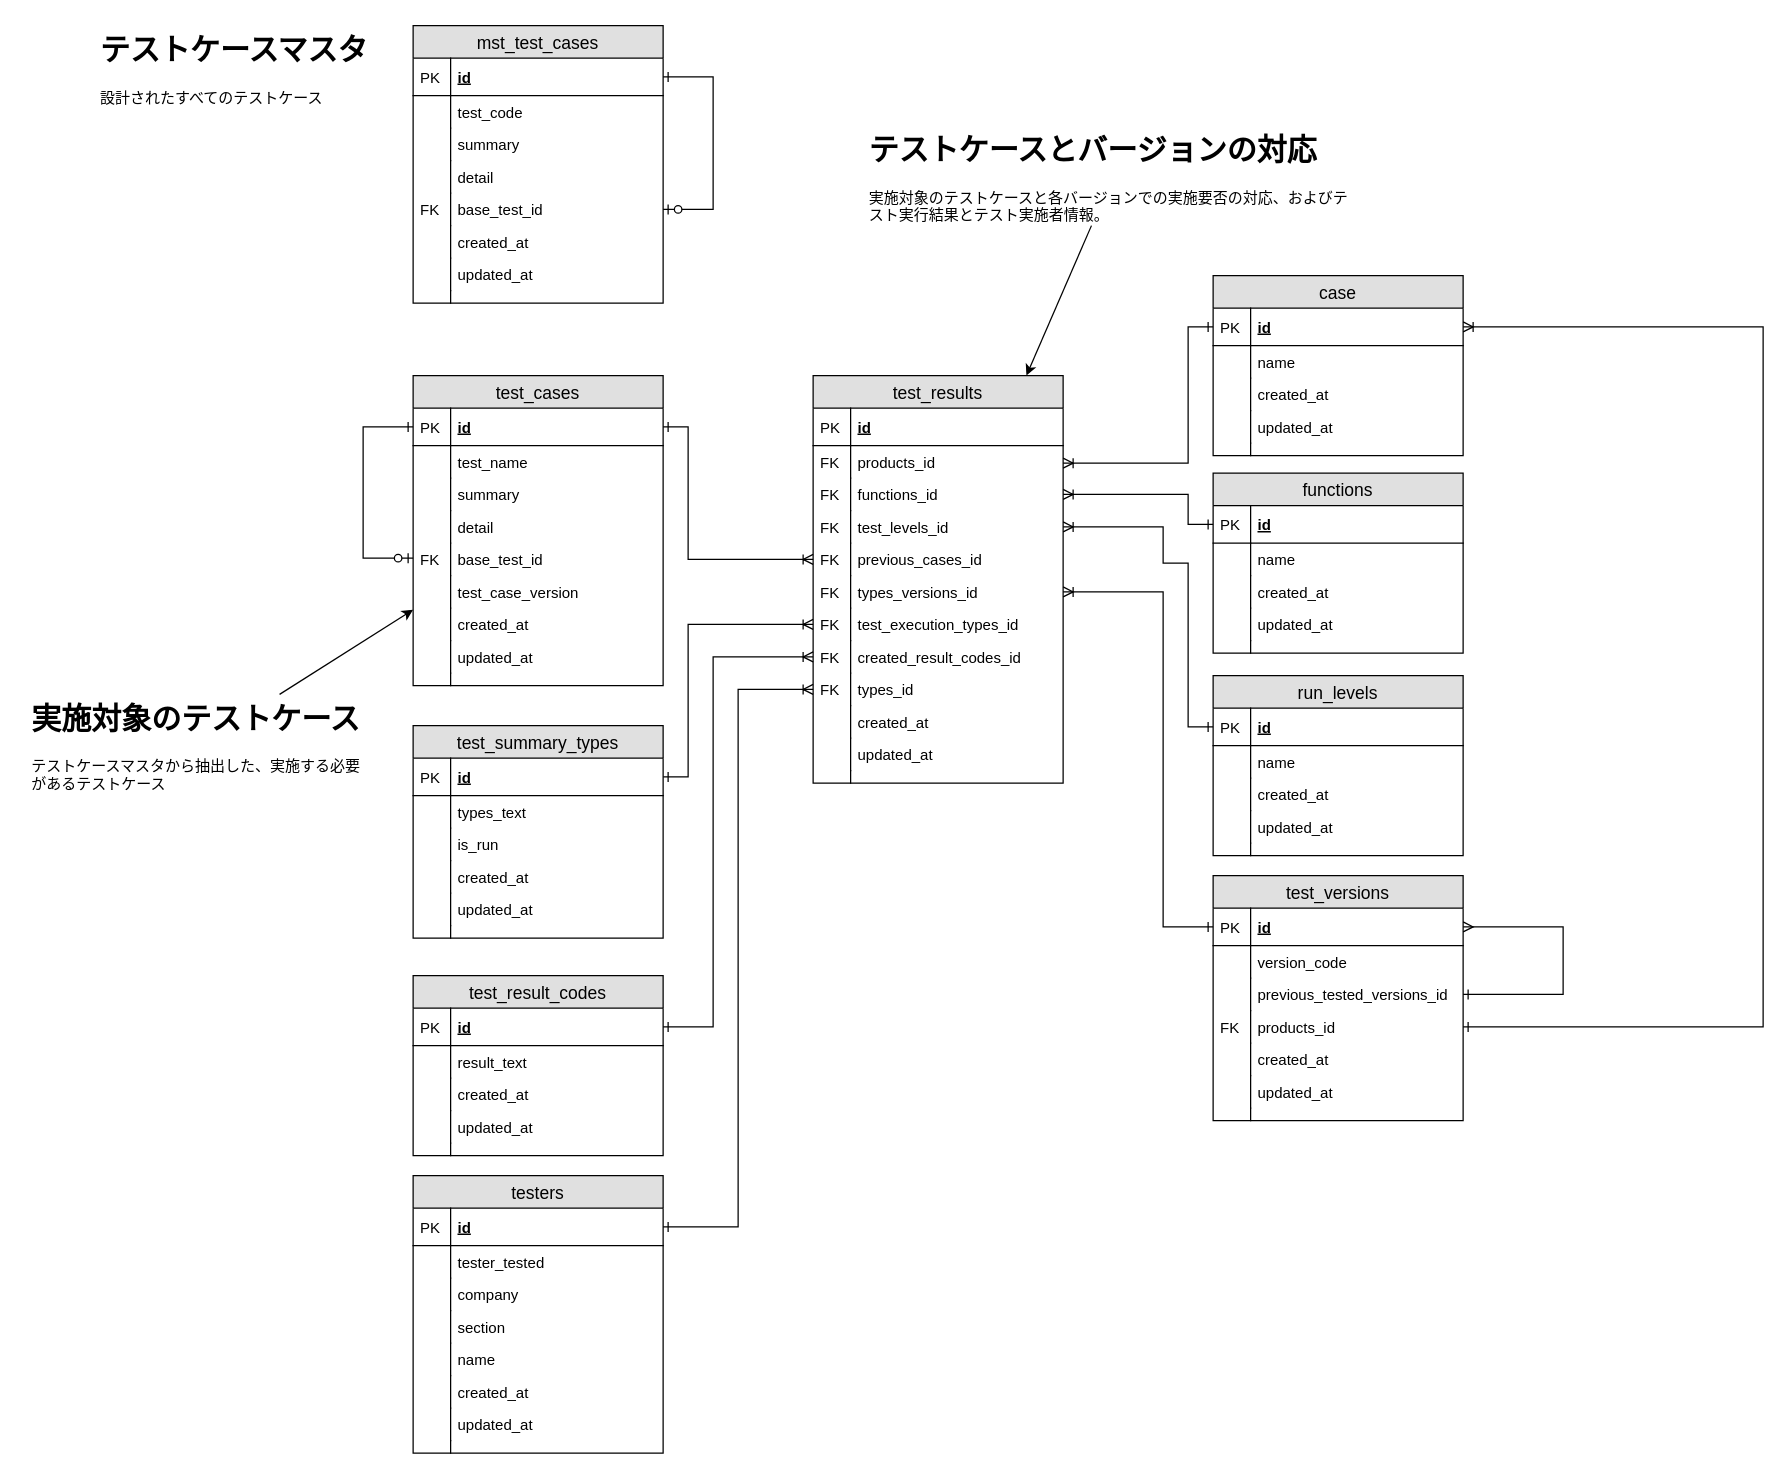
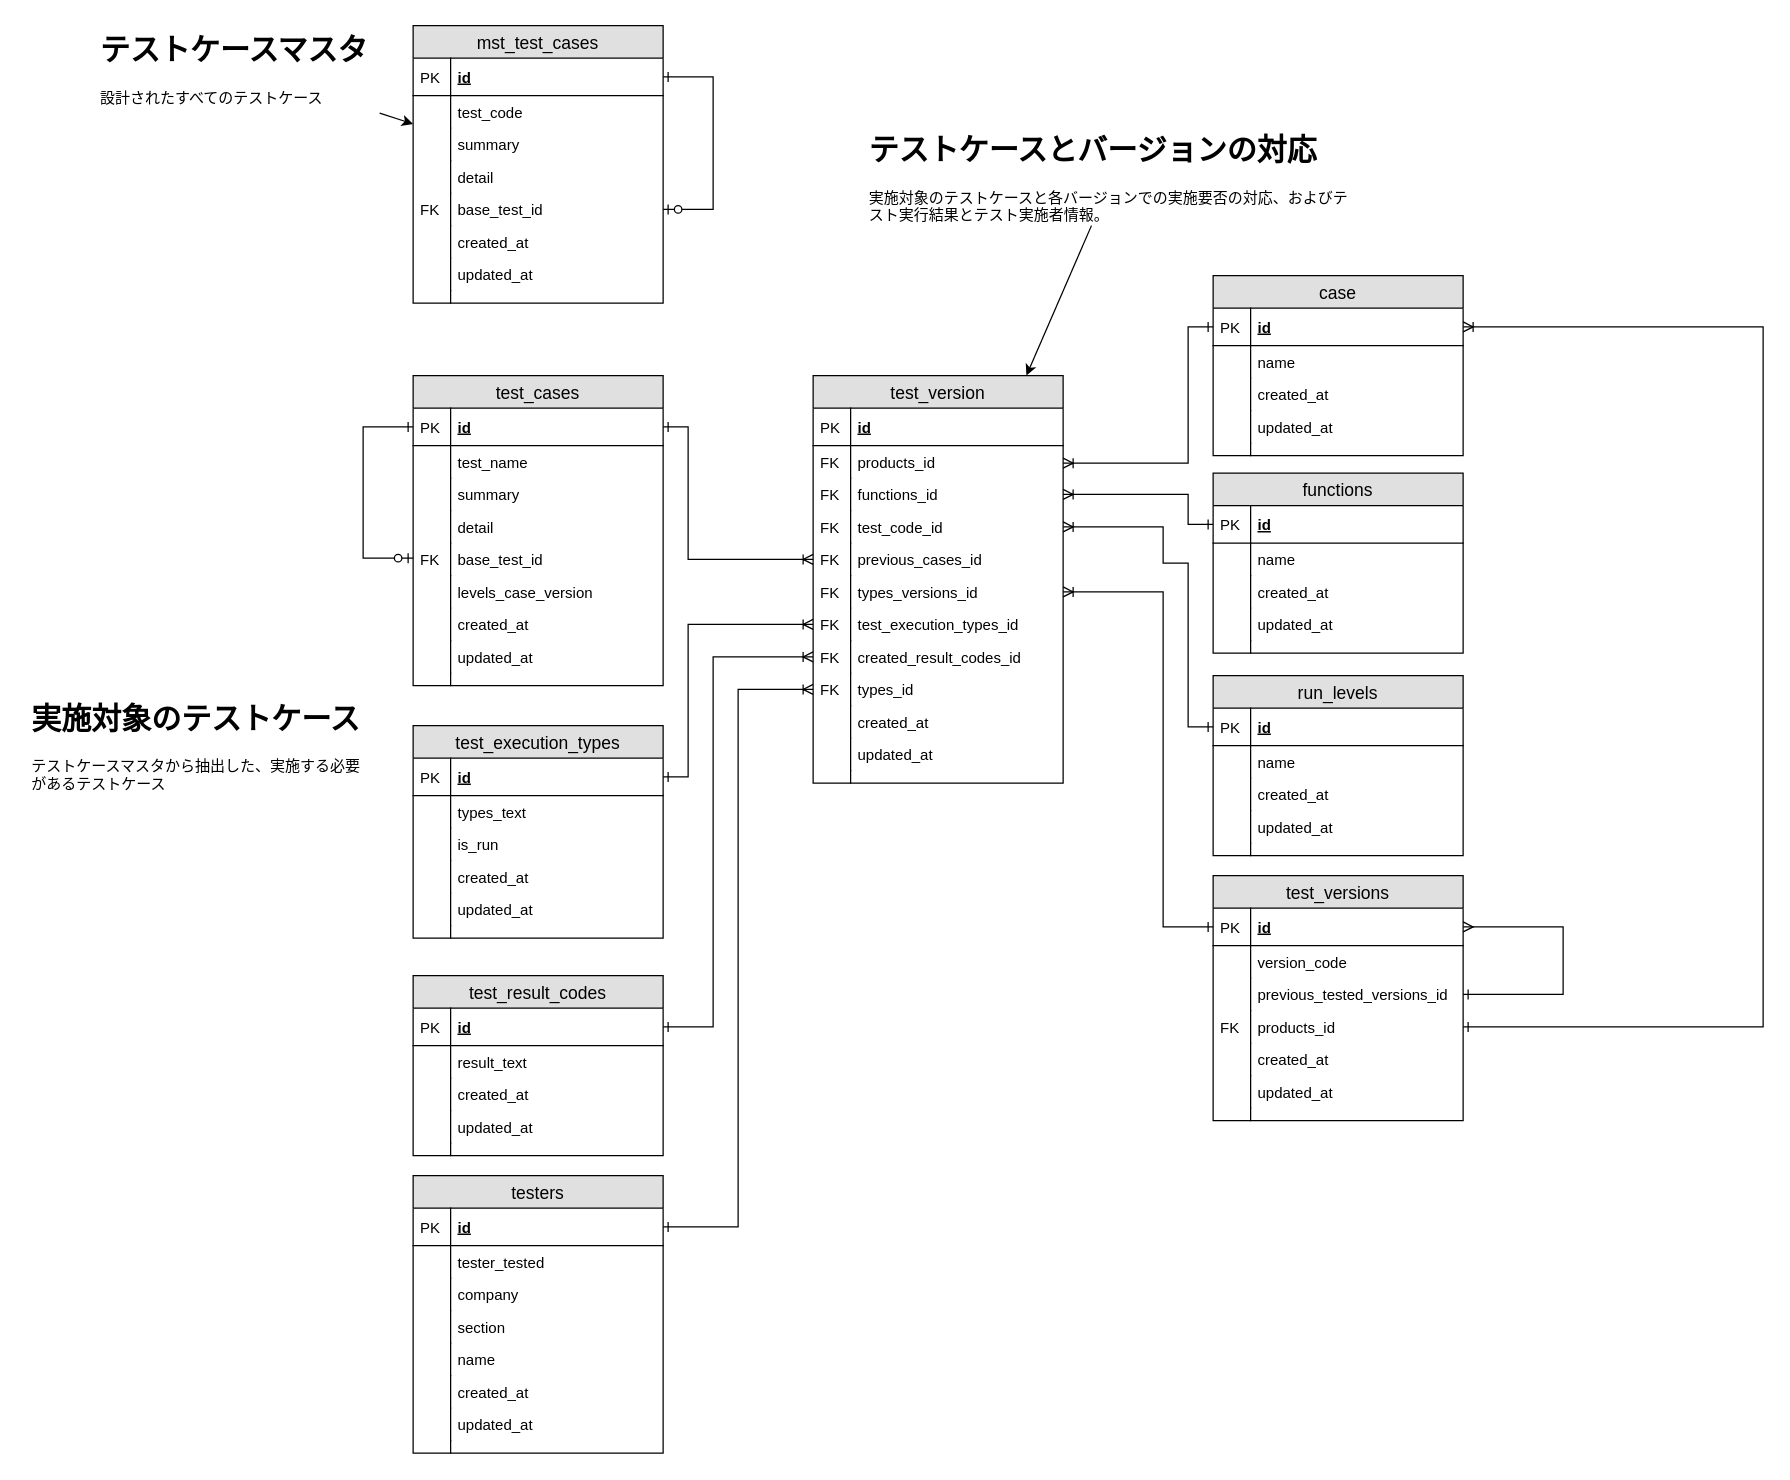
none -> (392, 117)
(938, 393) -> (938, 393)
(910, 528) -> (906, 528)
(527, 593) -> (531, 593)
(343, 654) -> none
(538, 743) -> (538, 743)
